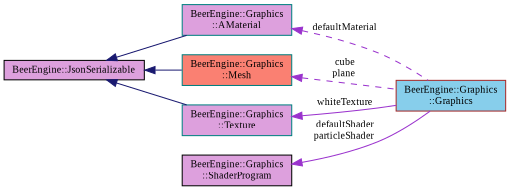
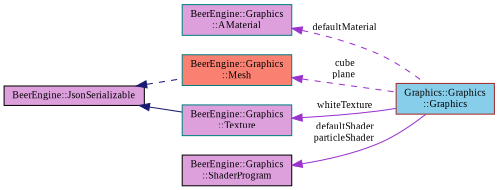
(152, 46) -> none
(169, 70) -> (164, 82)
(451, 96) -> (445, 99)
